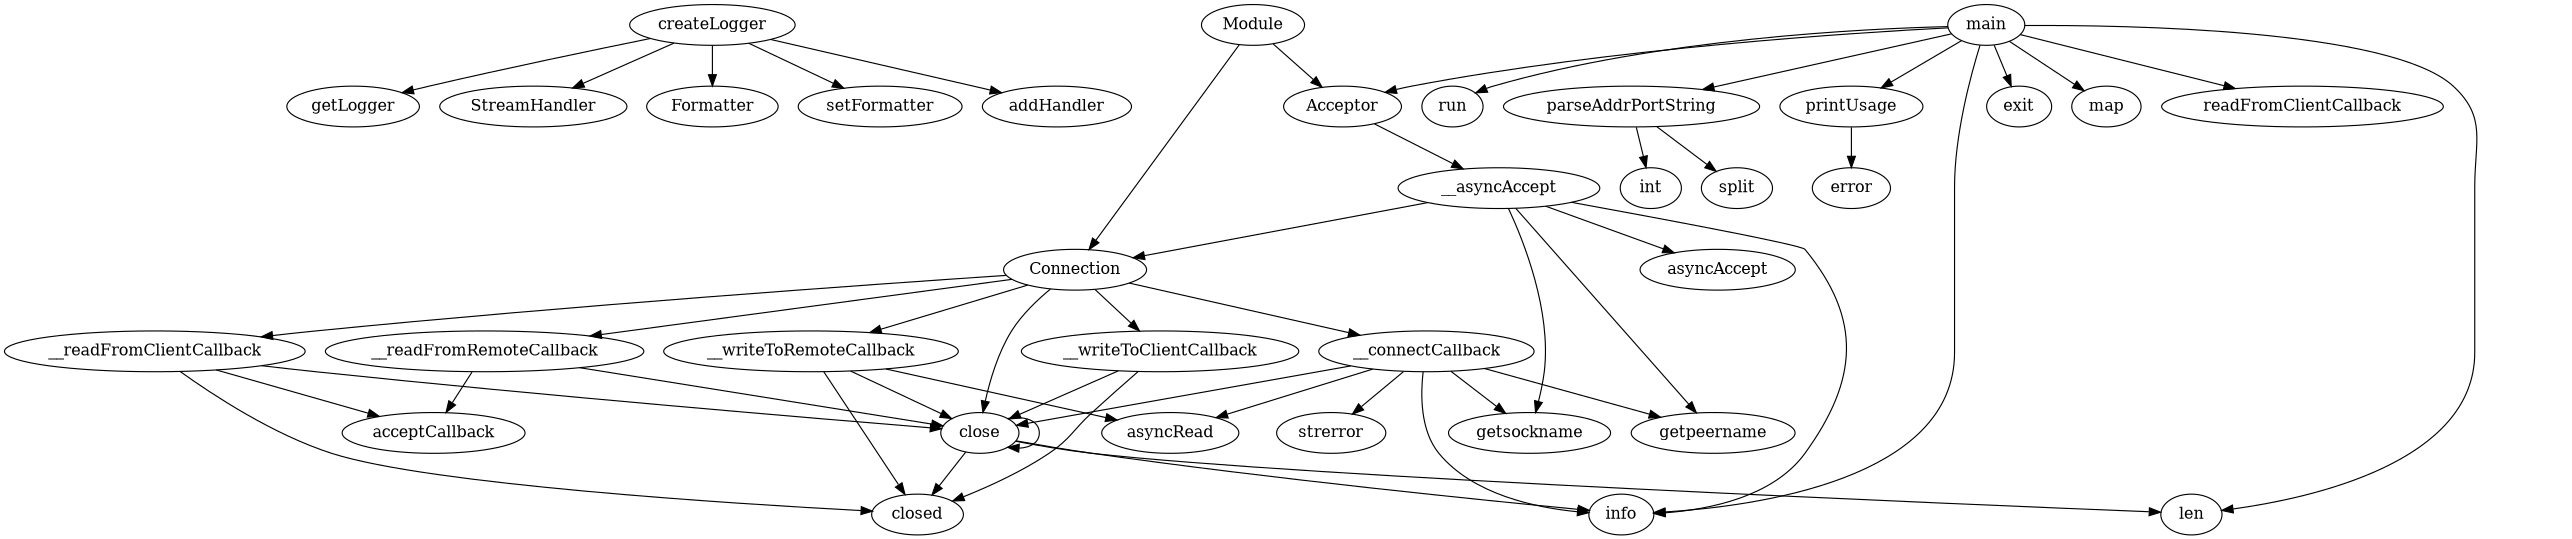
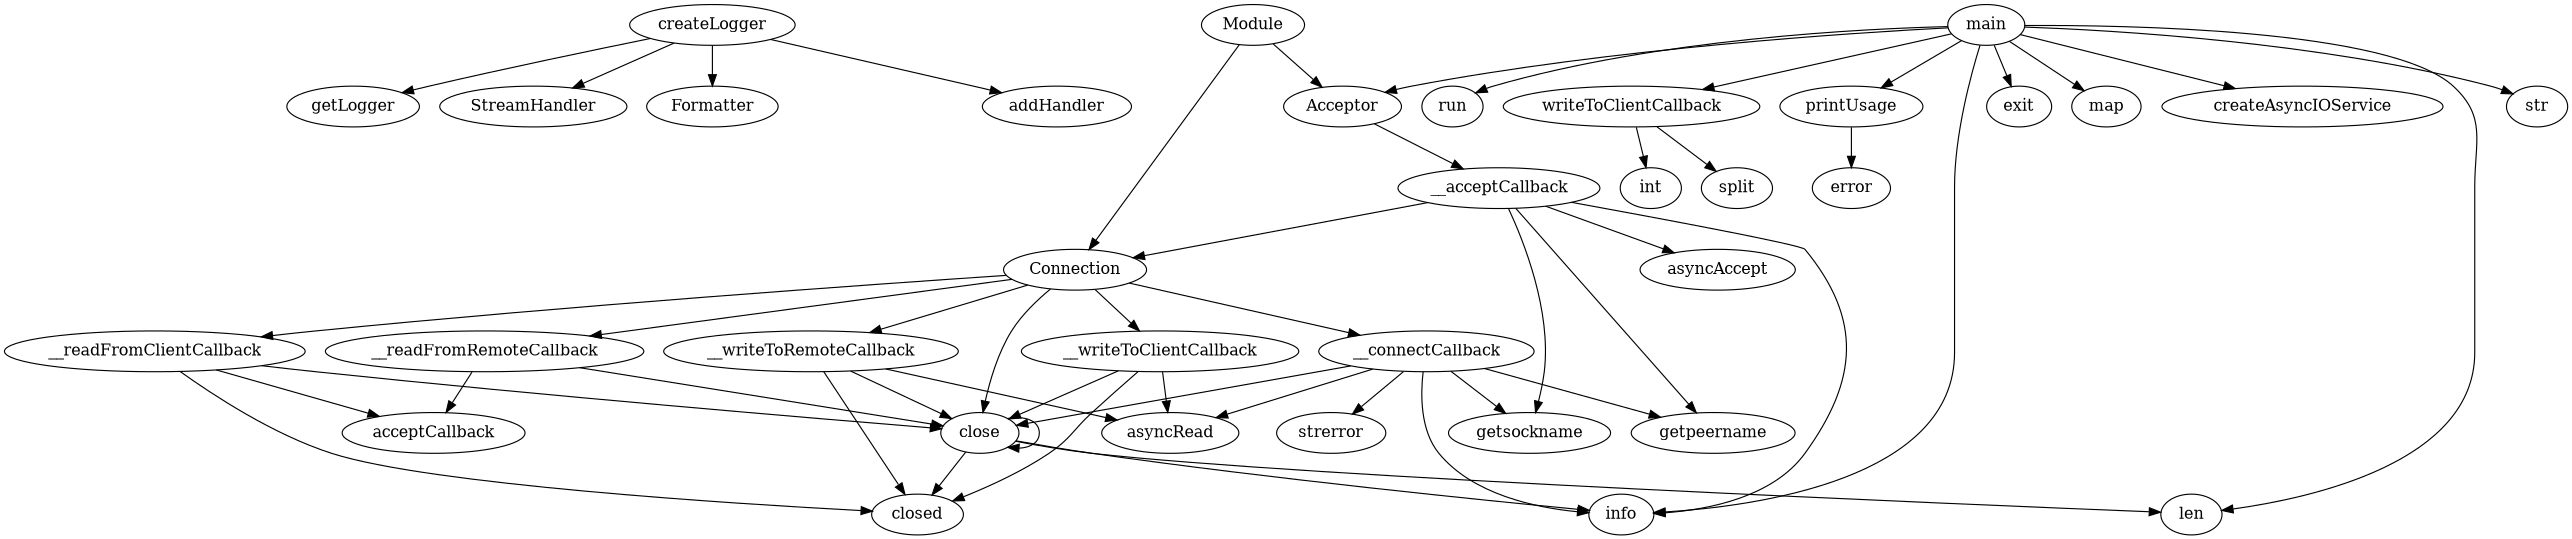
(880, 107) -> none
(1632, 107) -> (1632, 107)
(2302, 107) -> (2302, 107)
none -> (2537, 107)
(1499, 188) -> (1499, 188)
none -> (1164, 387)
